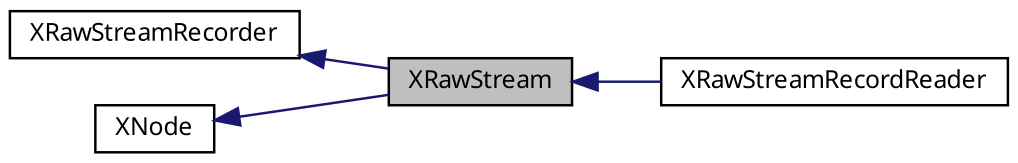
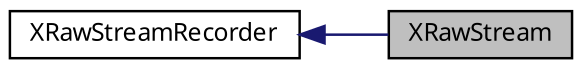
(835, 82) -> none
(155, 129) -> none
